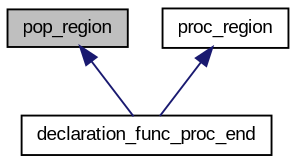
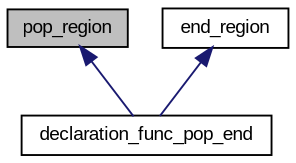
(226, 28) -> (226, 28)
(147, 135) -> (147, 135)
